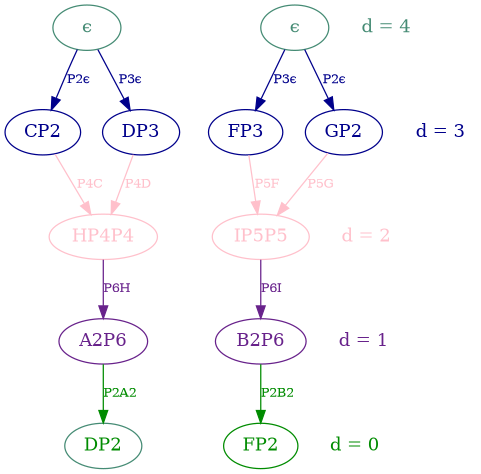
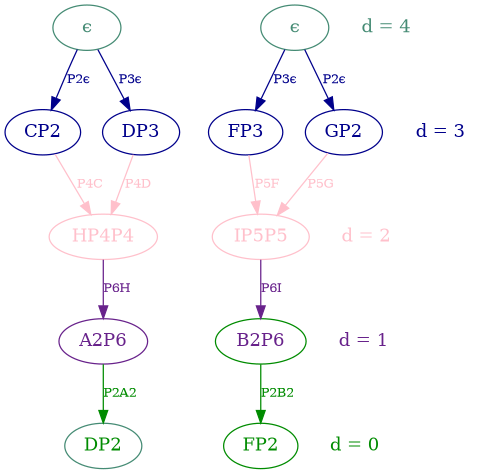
(261, 341) -> (261, 341)
